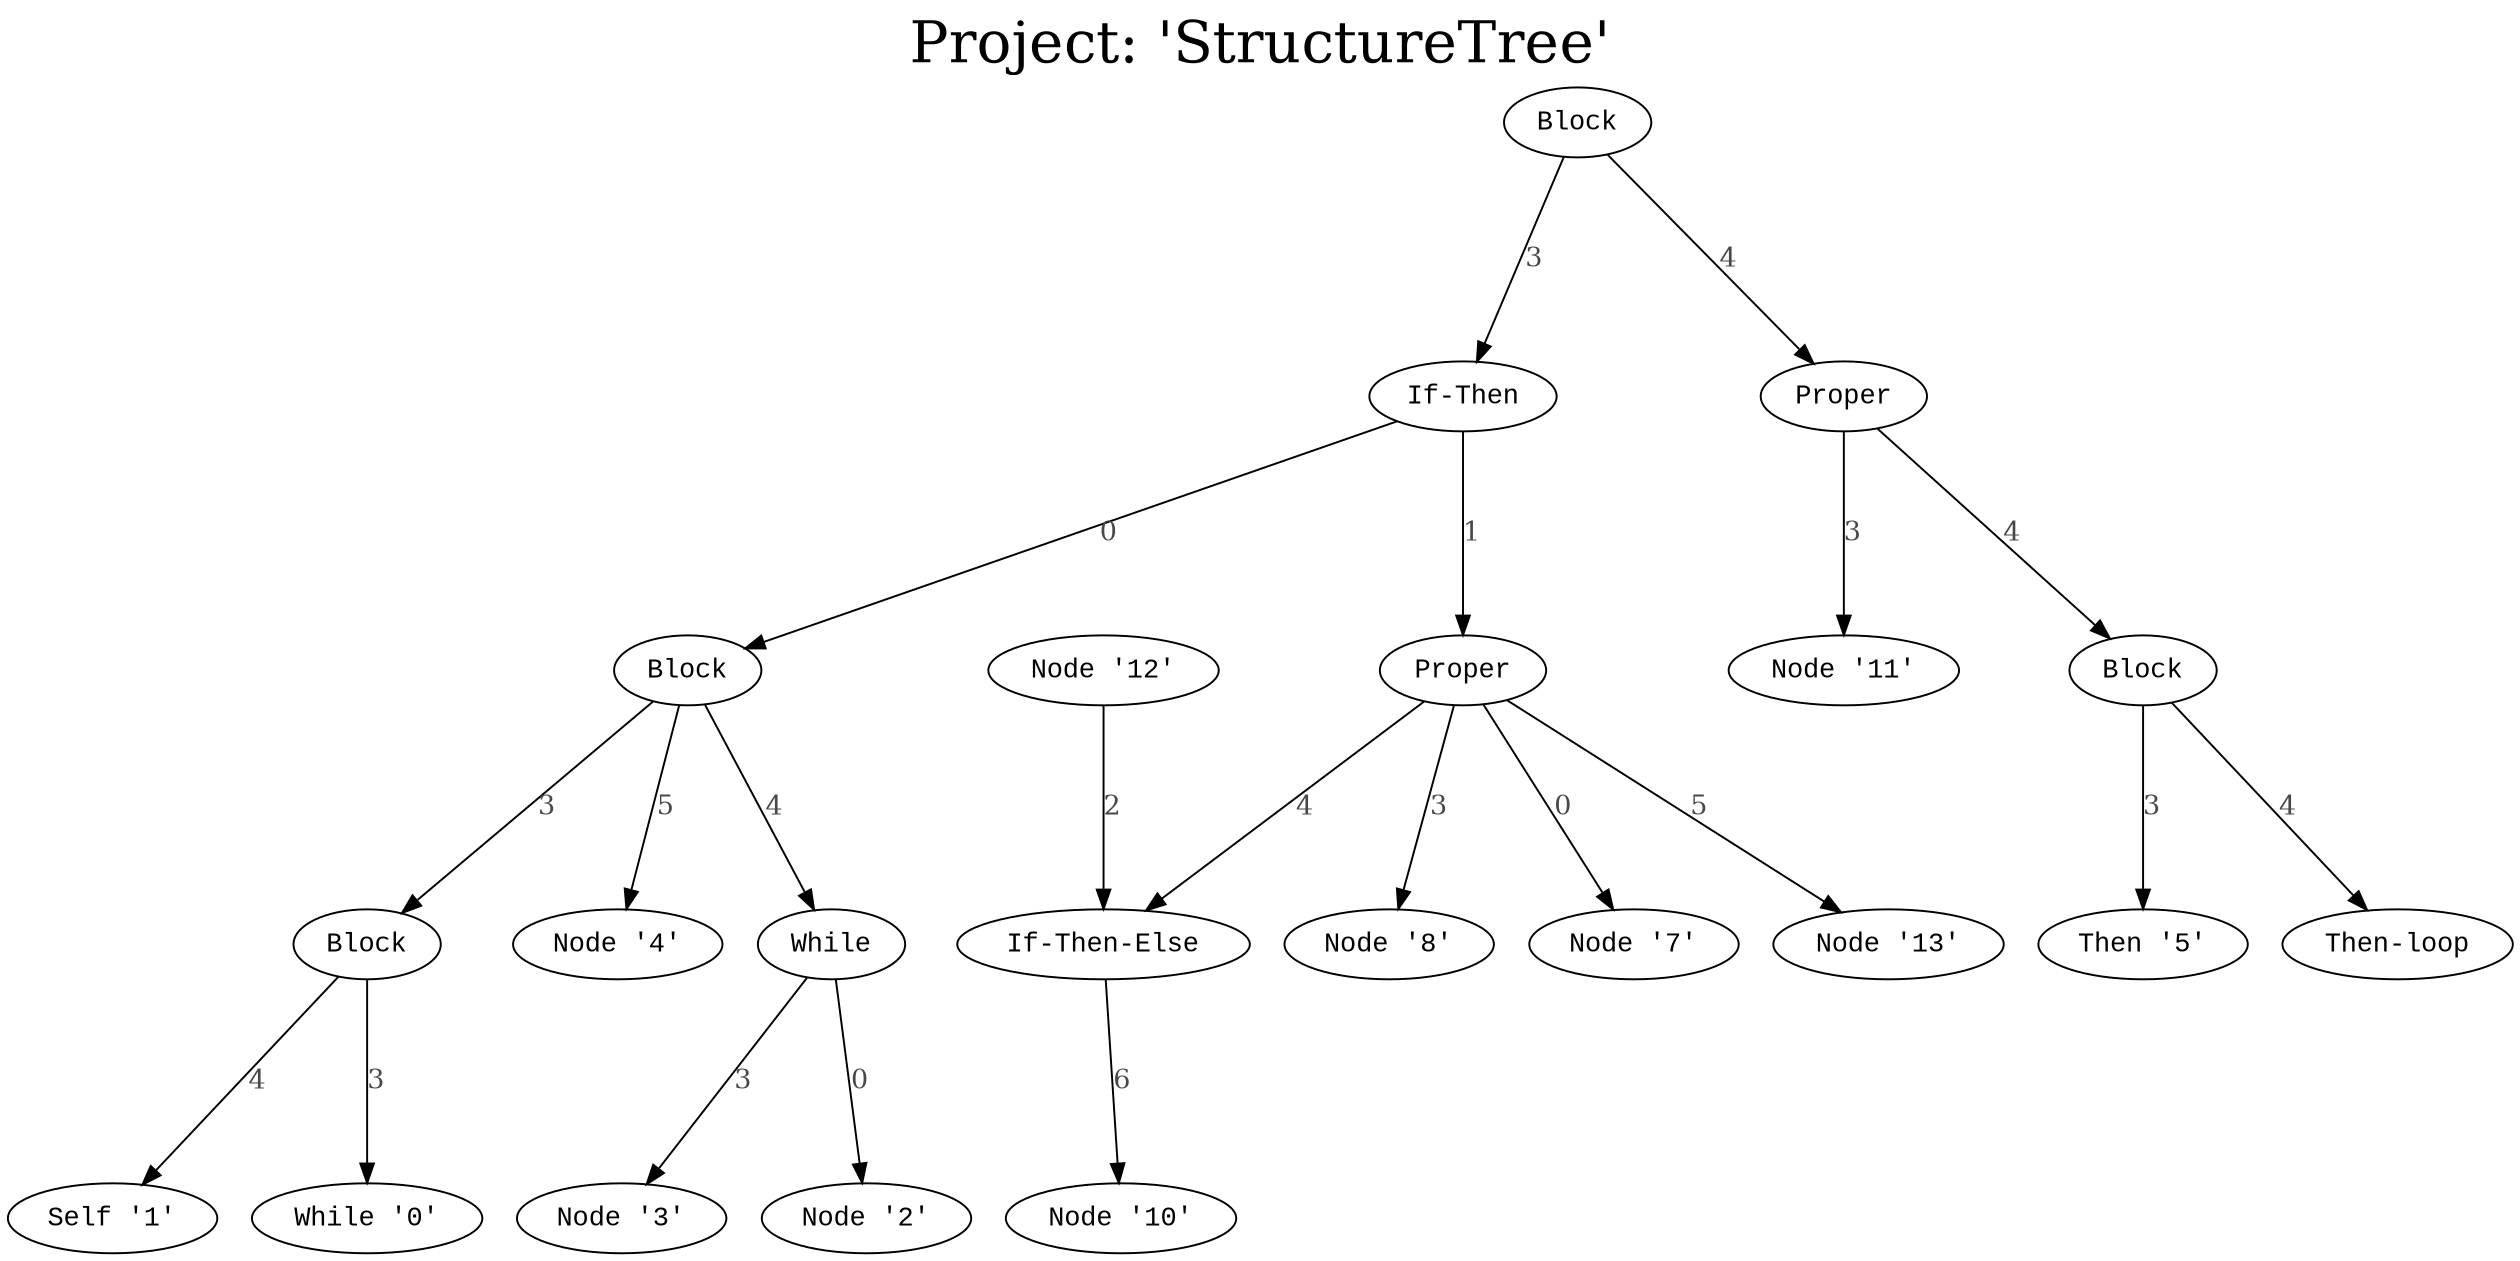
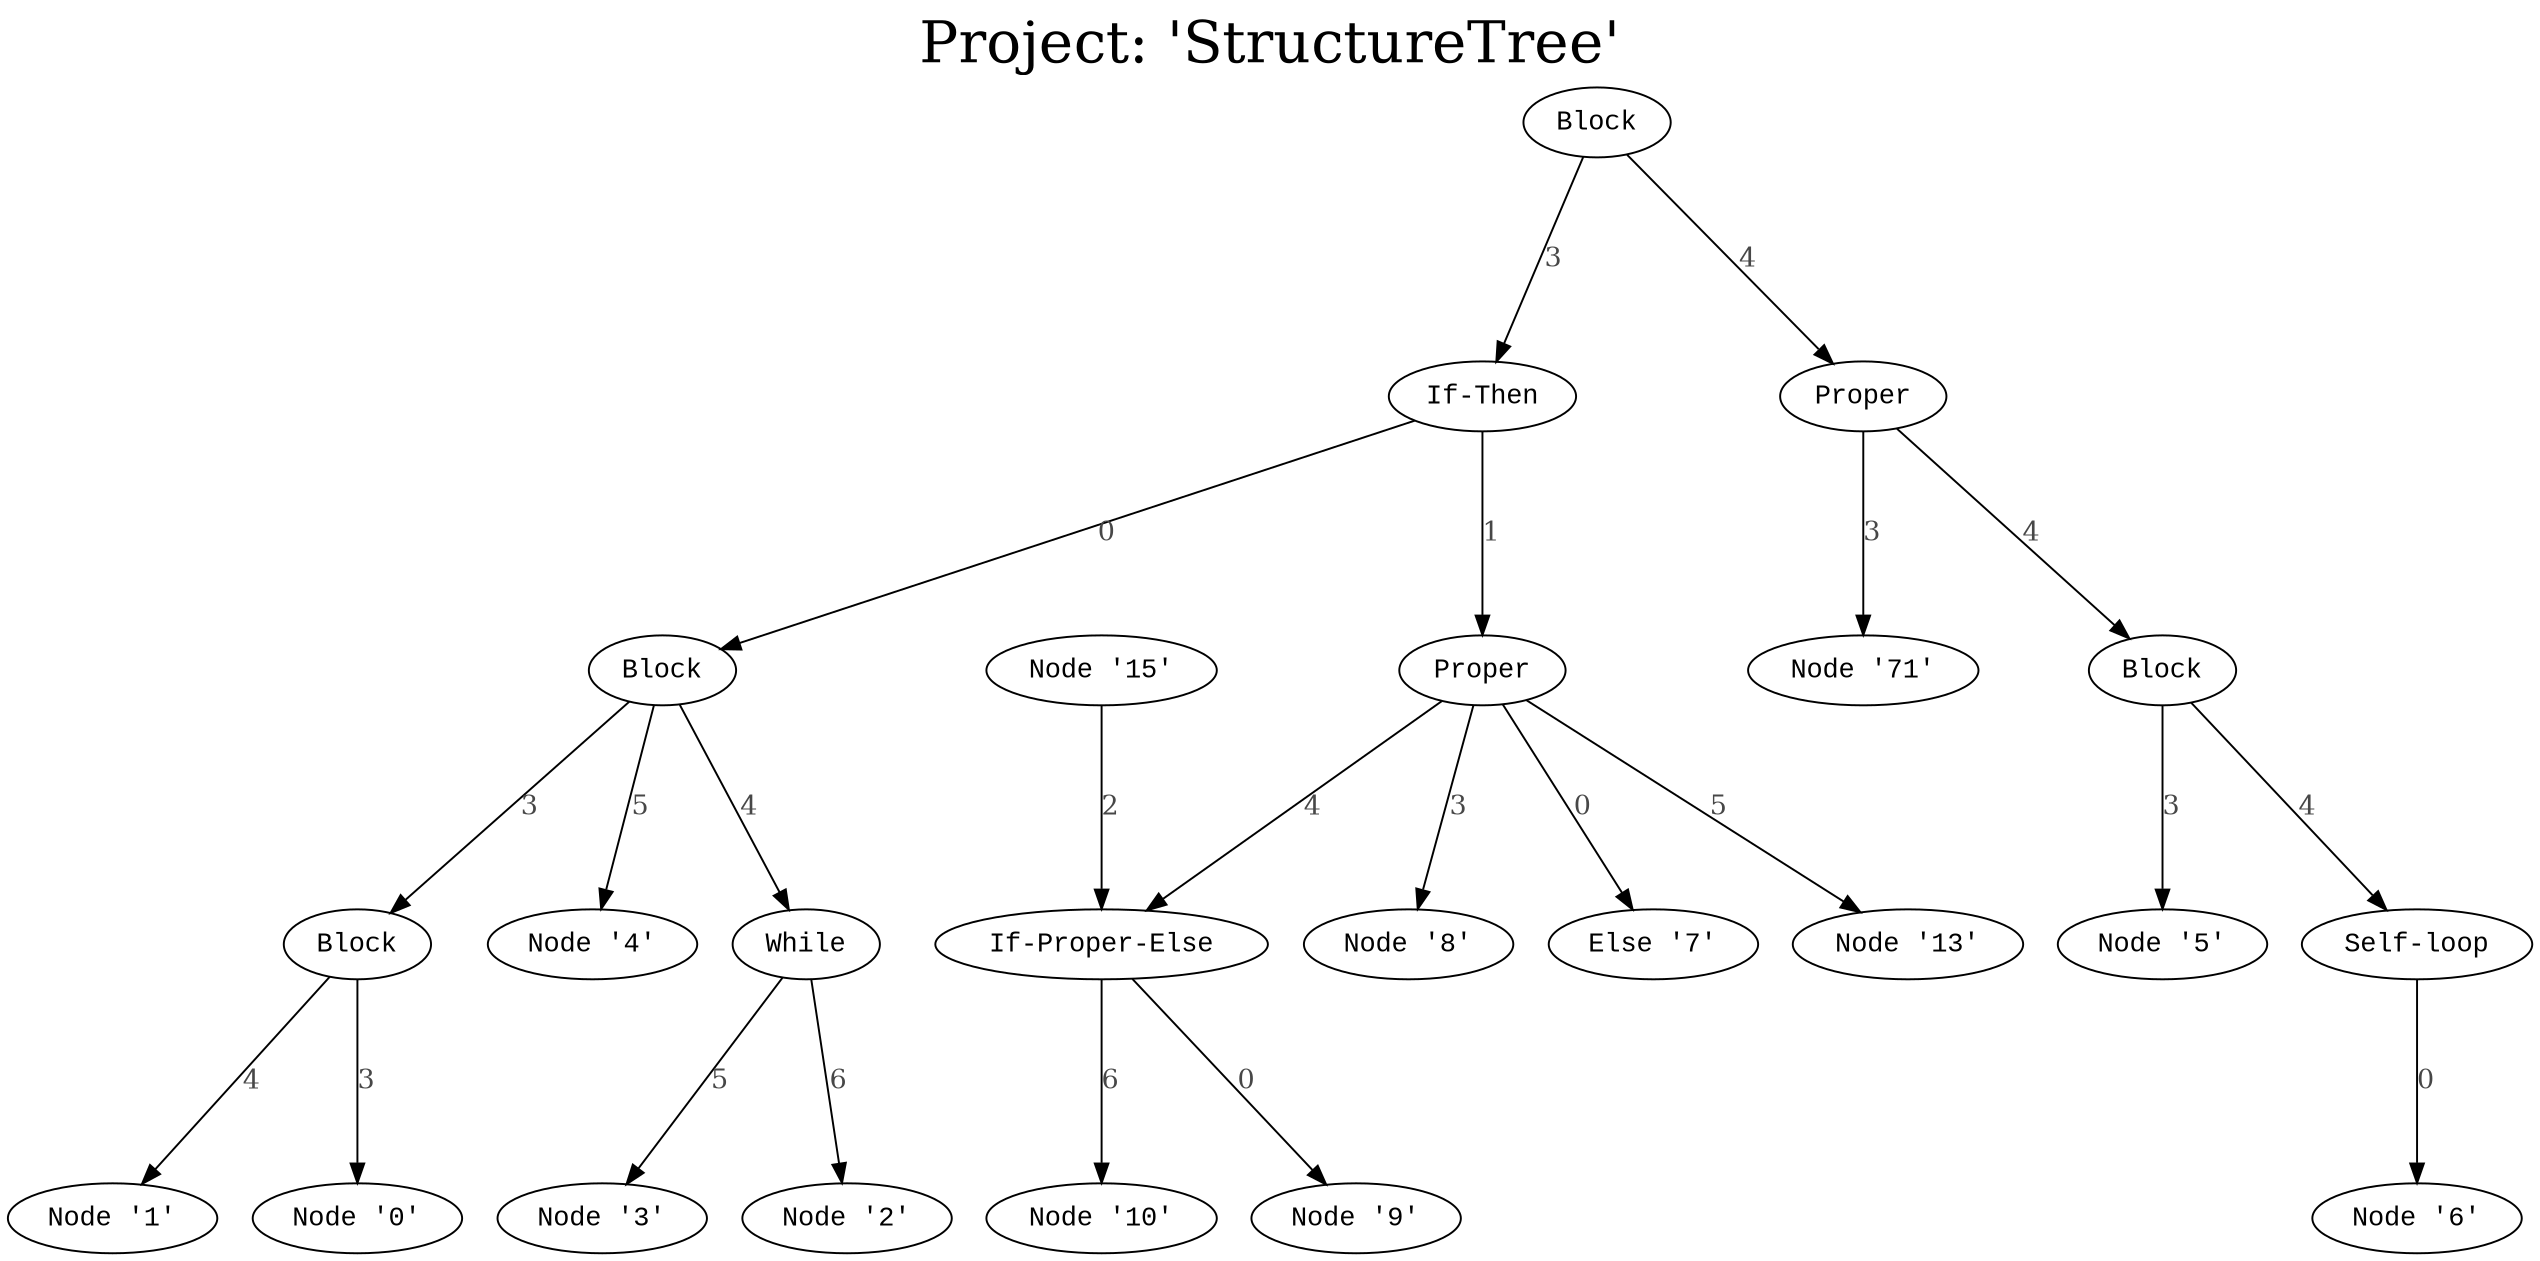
(1104, 670) -> (1102, 670)
(1844, 670) -> (1863, 670)
(1104, 944) -> (1102, 944)
(1634, 944) -> (1653, 944)
(2143, 944) -> (2162, 944)
(2398, 944) -> (2417, 944)
(744, 1081) -> (721, 1081)
(861, 1081) -> (839, 1081)
(113, 1218) -> (113, 1218)
(367, 1218) -> (357, 1218)
none -> (1356, 1218)
none -> (2417, 1218)
